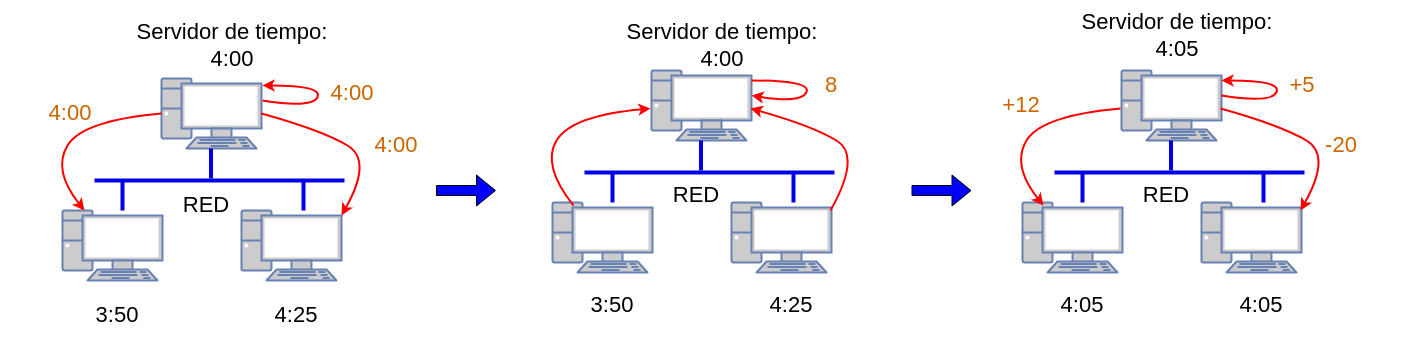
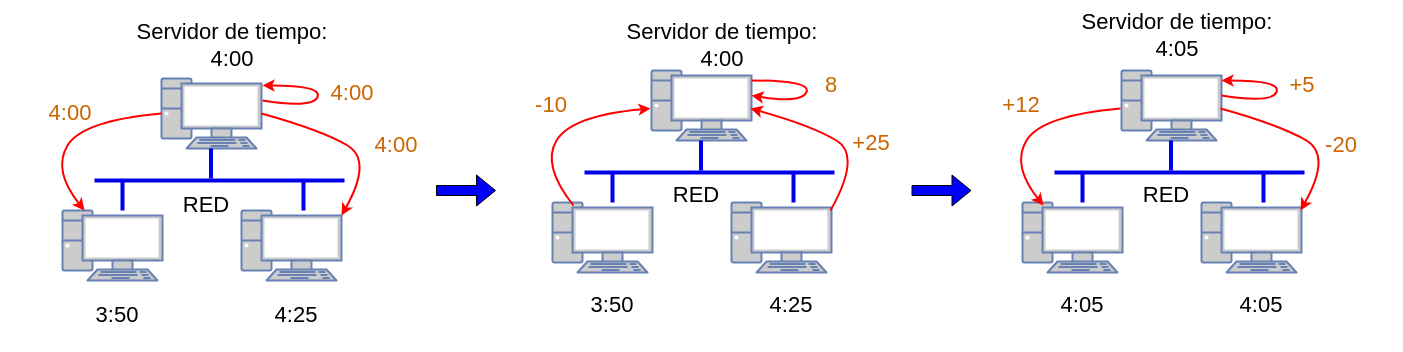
none -> (552, 106)
none -> (872, 144)
